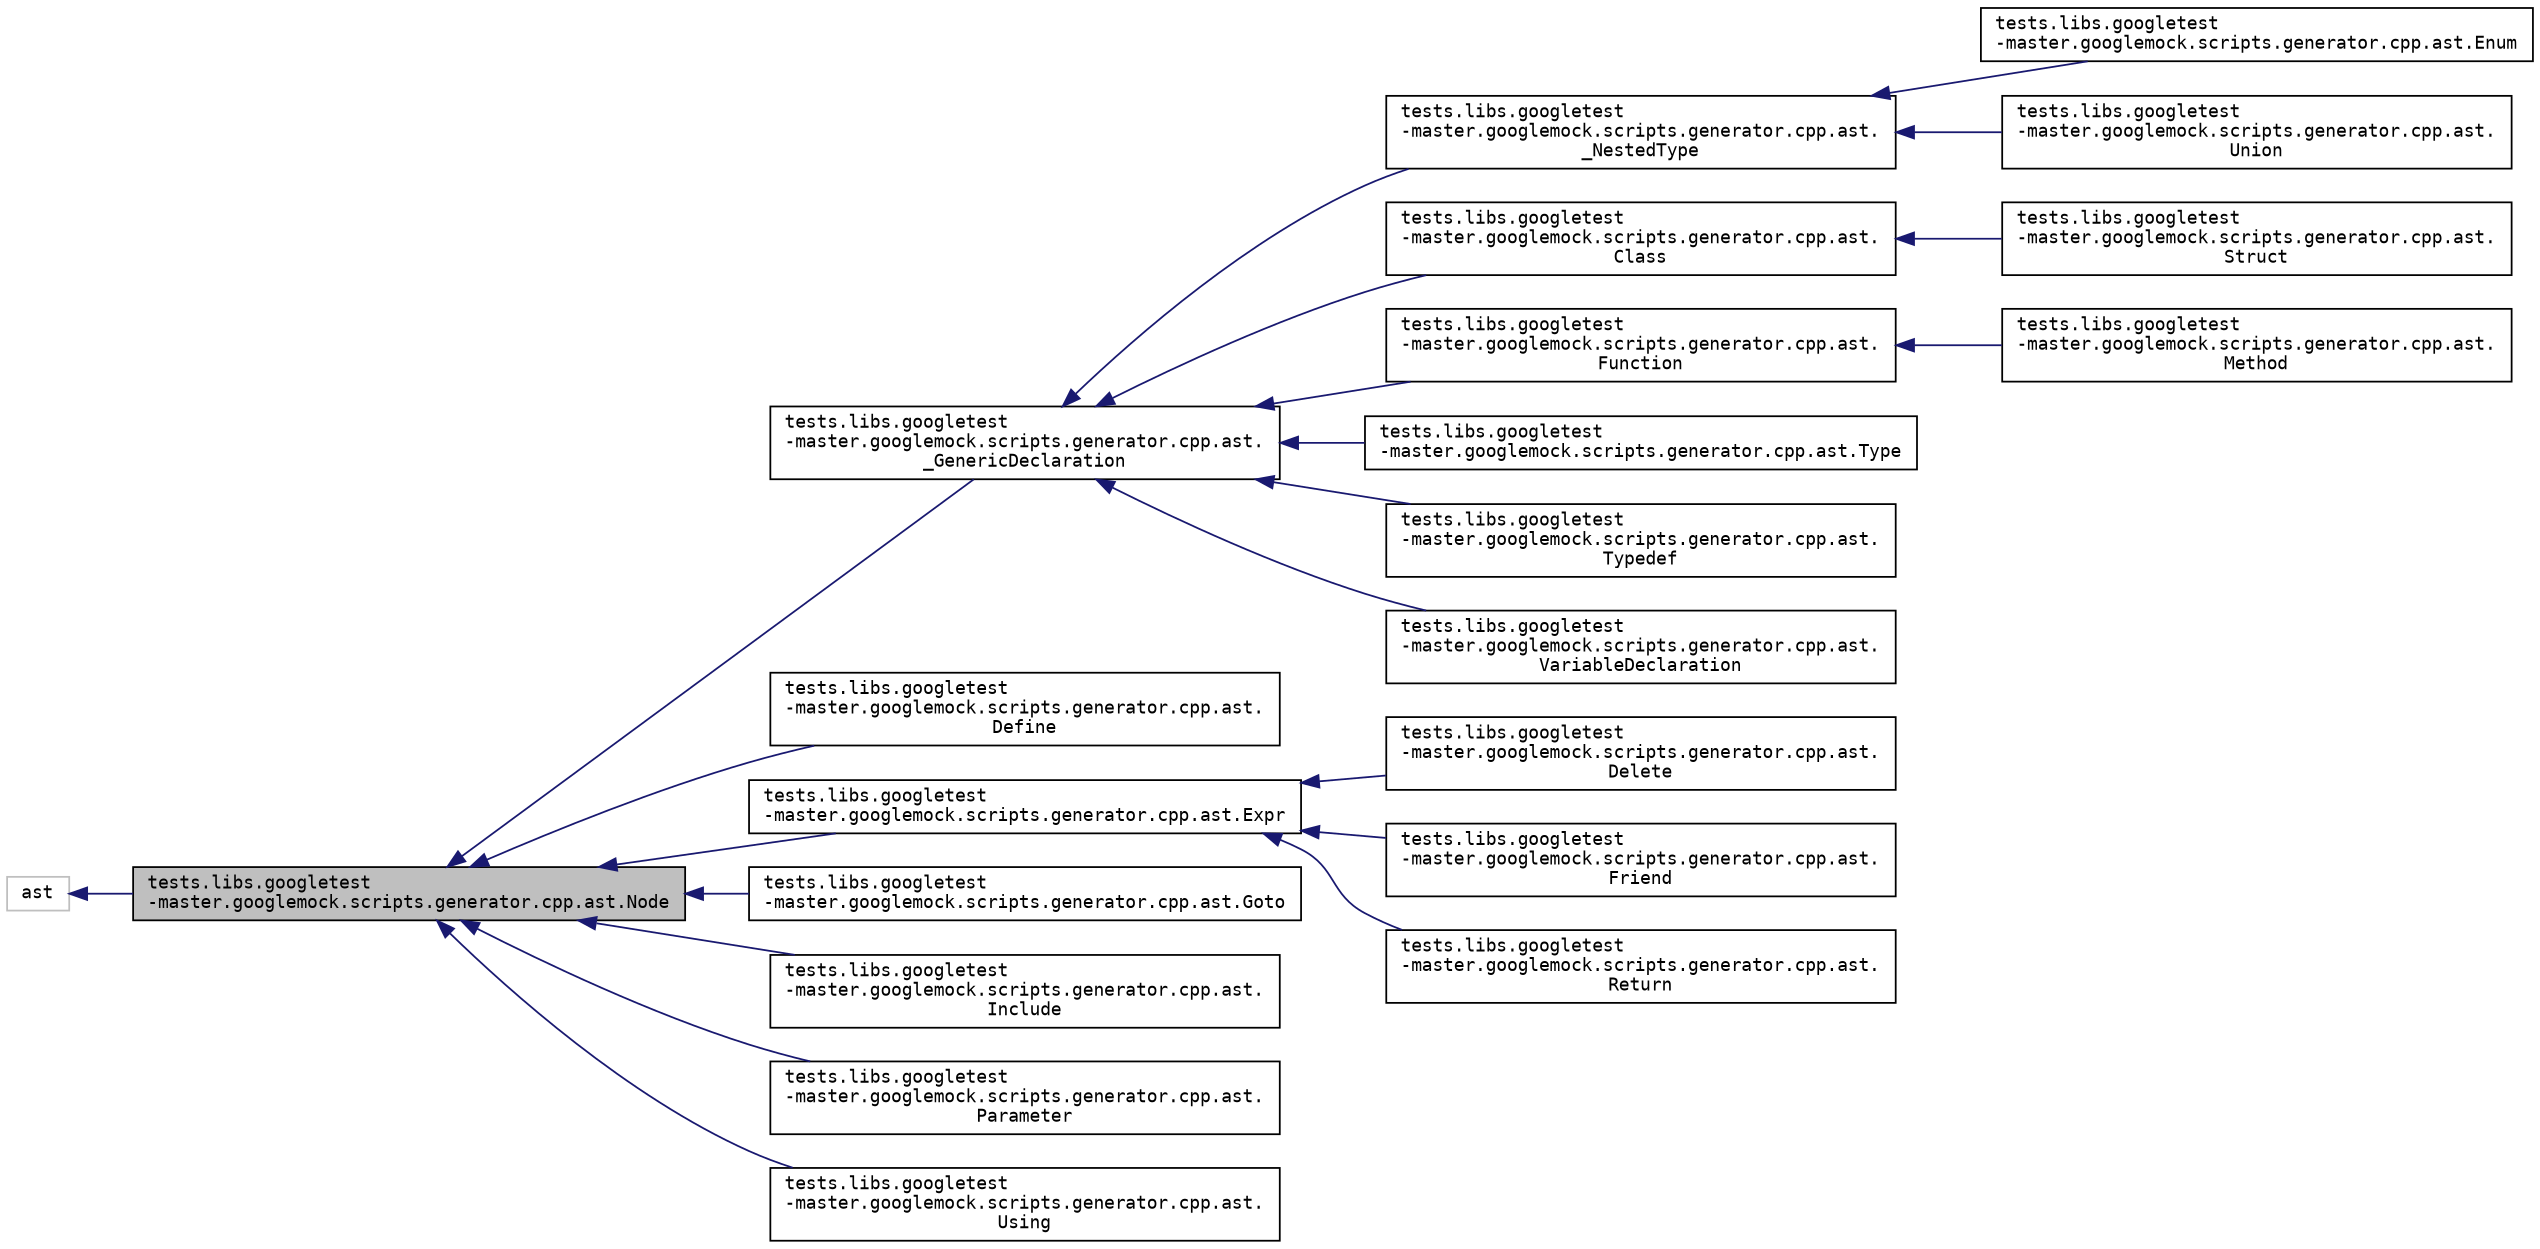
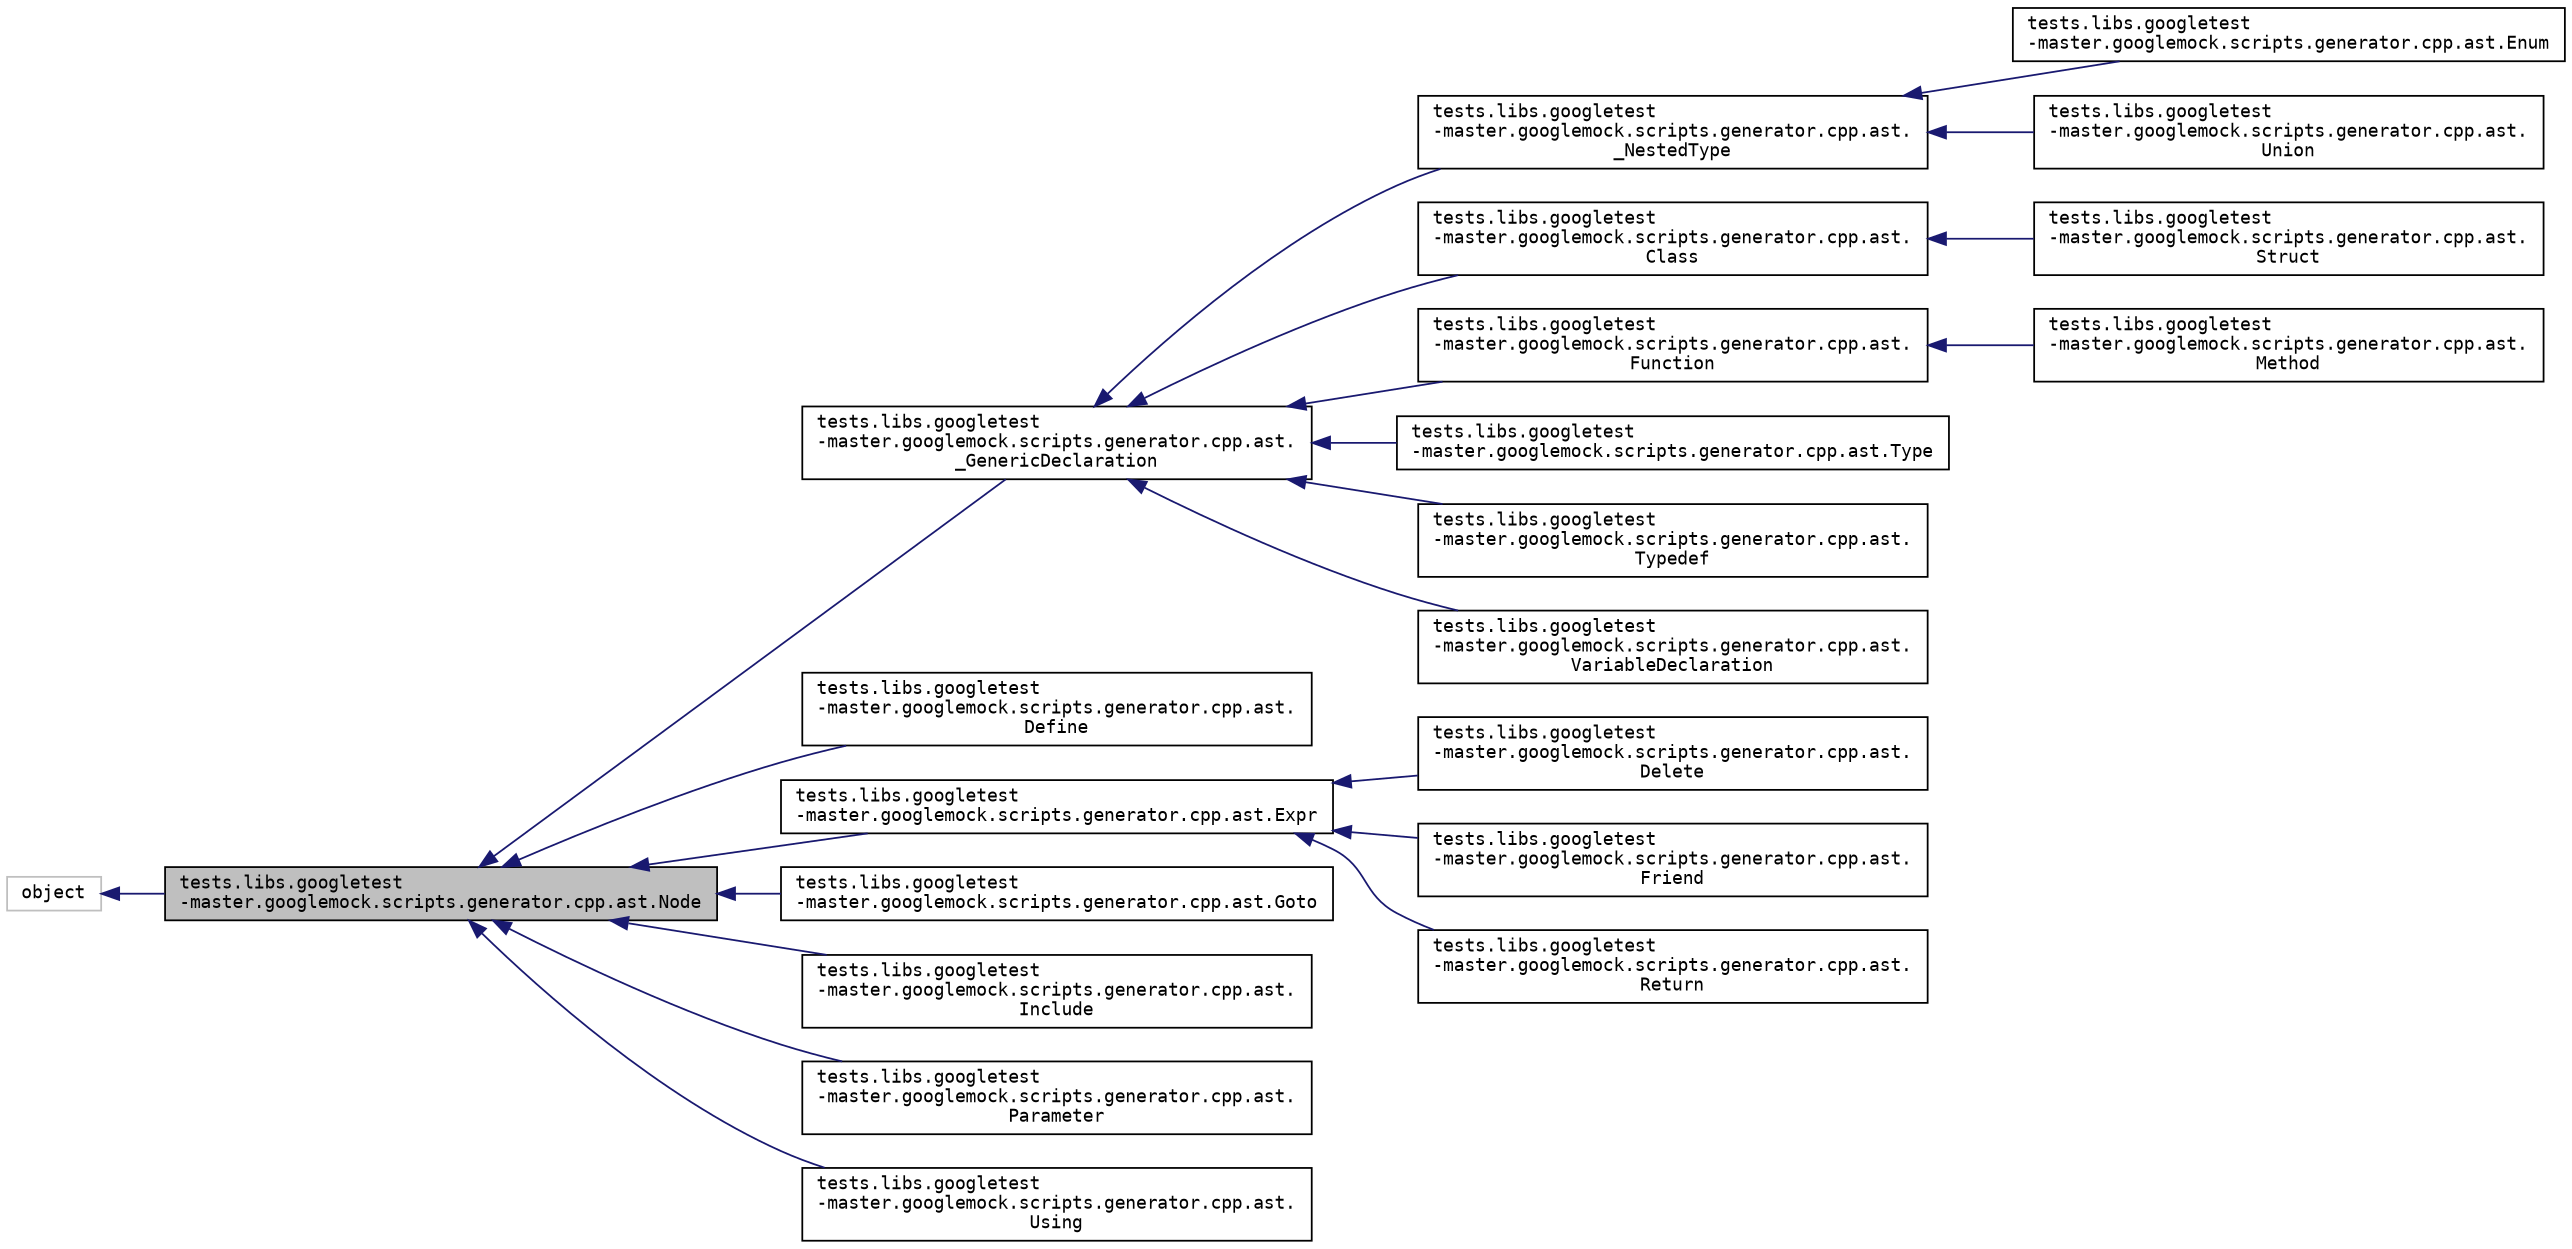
(38, 894) -> (54, 894)
